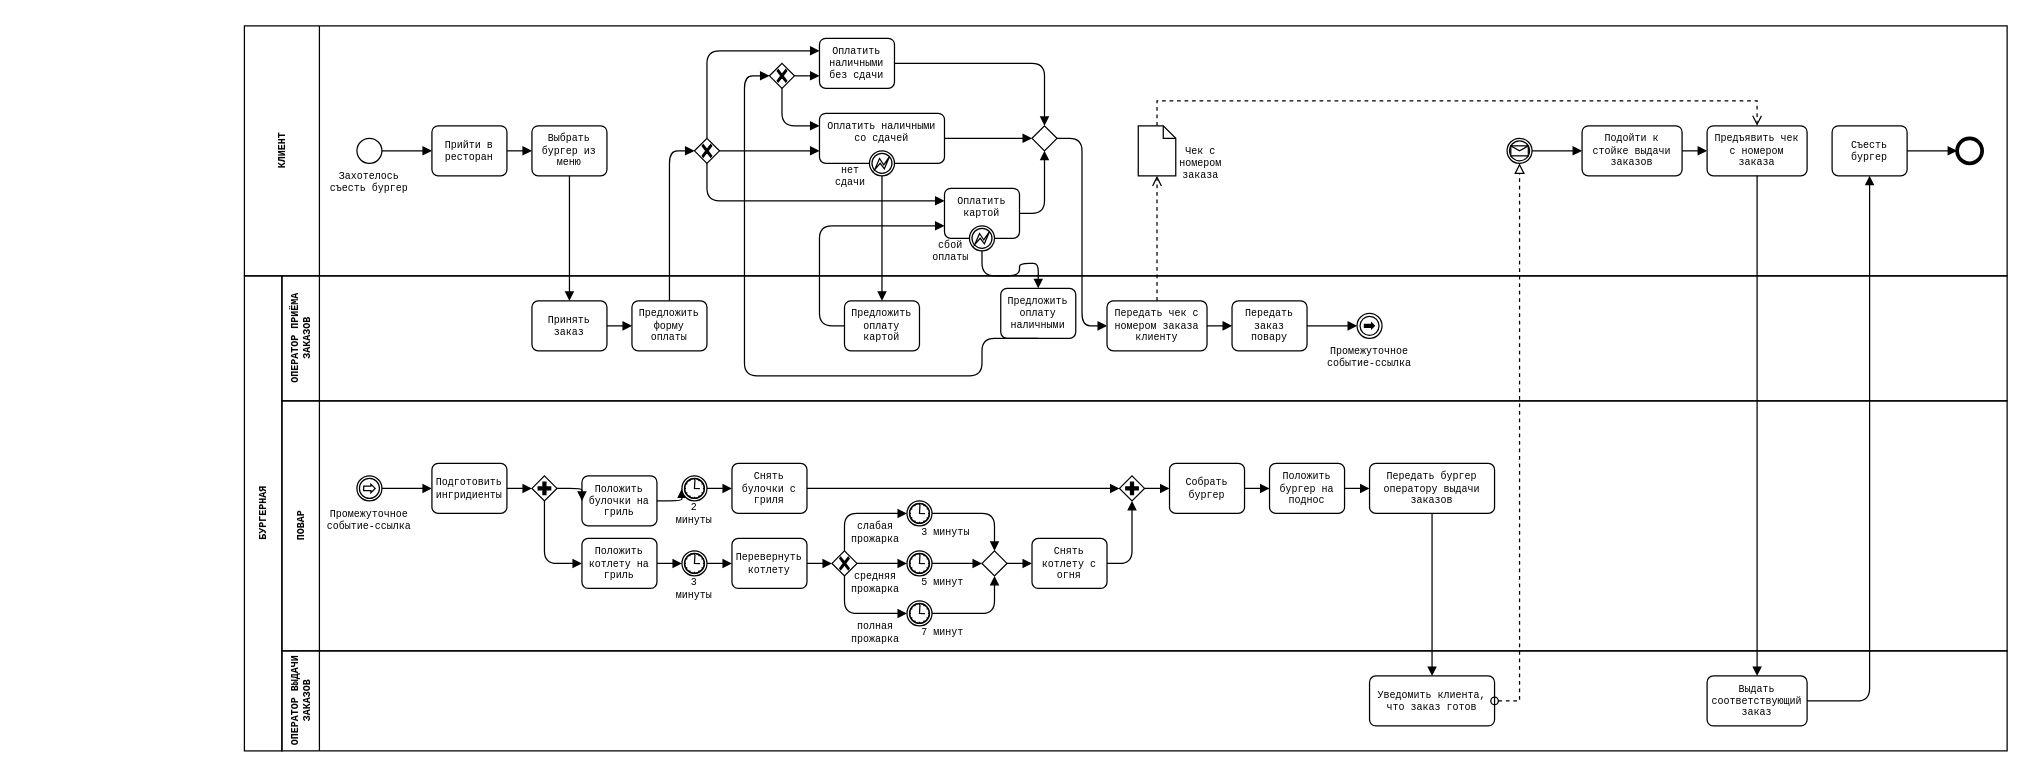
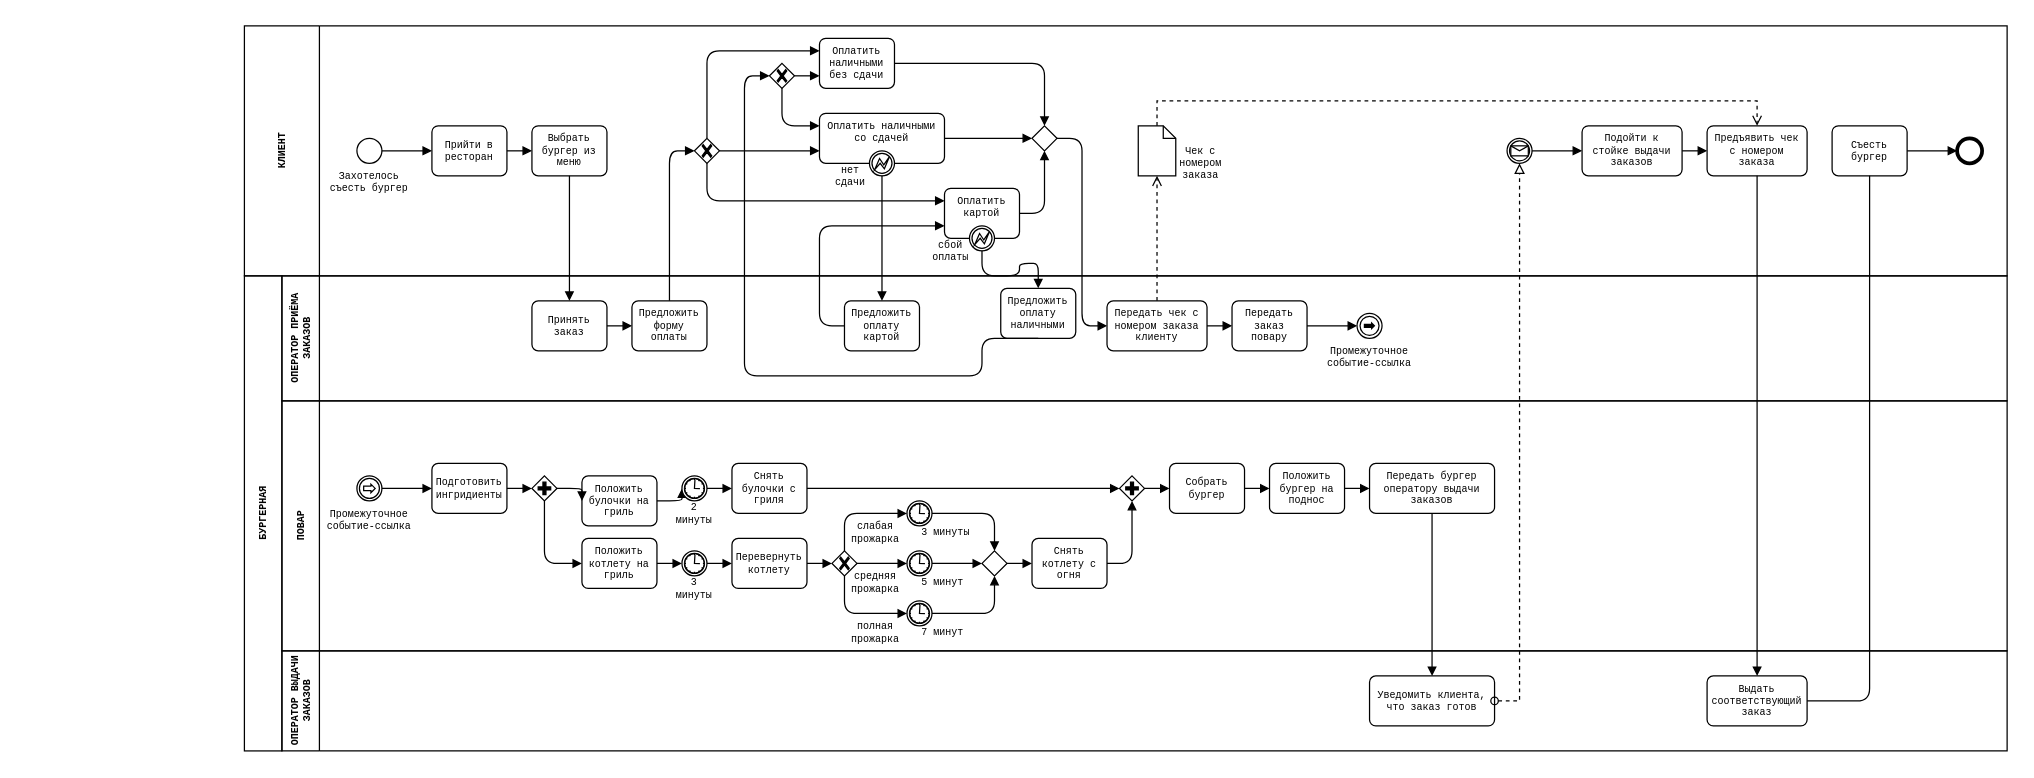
(1869, 186) -> (1869, 181)
